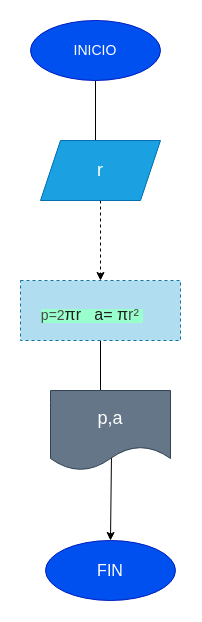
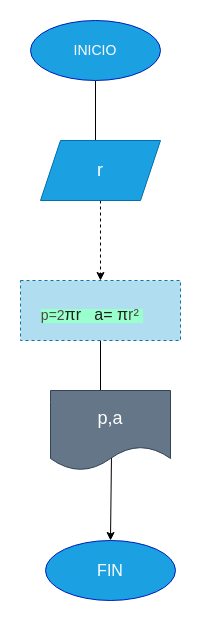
(96, 51) -> (96, 51)
(111, 571) -> (111, 571)
